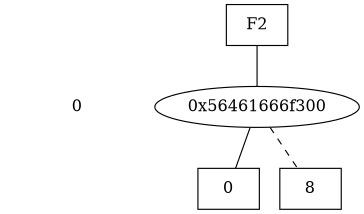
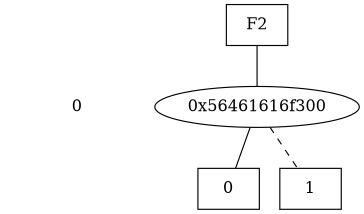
(257, 107) -> (257, 107)
(311, 189) -> (311, 189)
